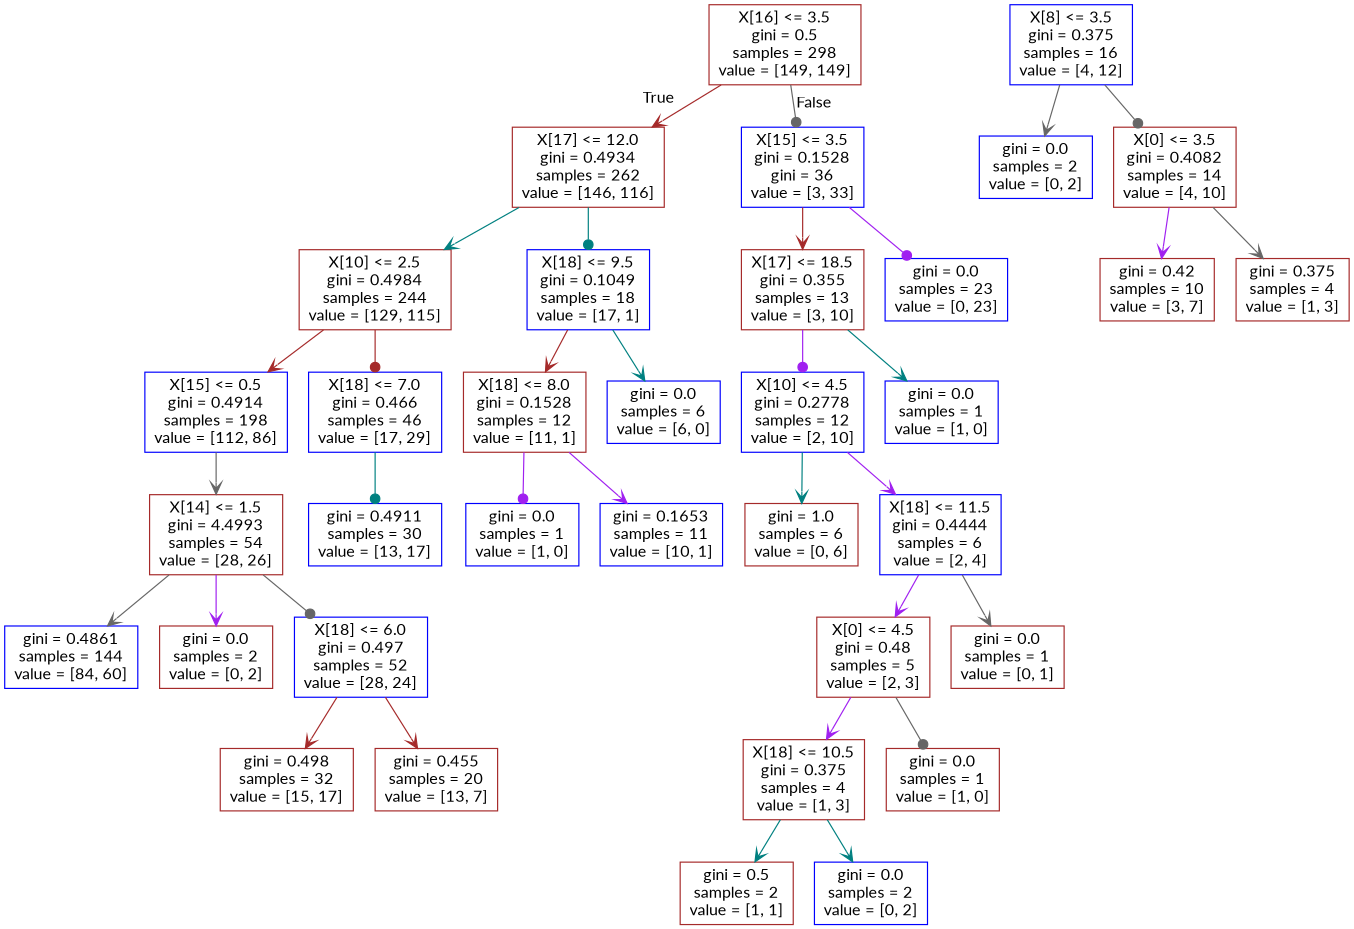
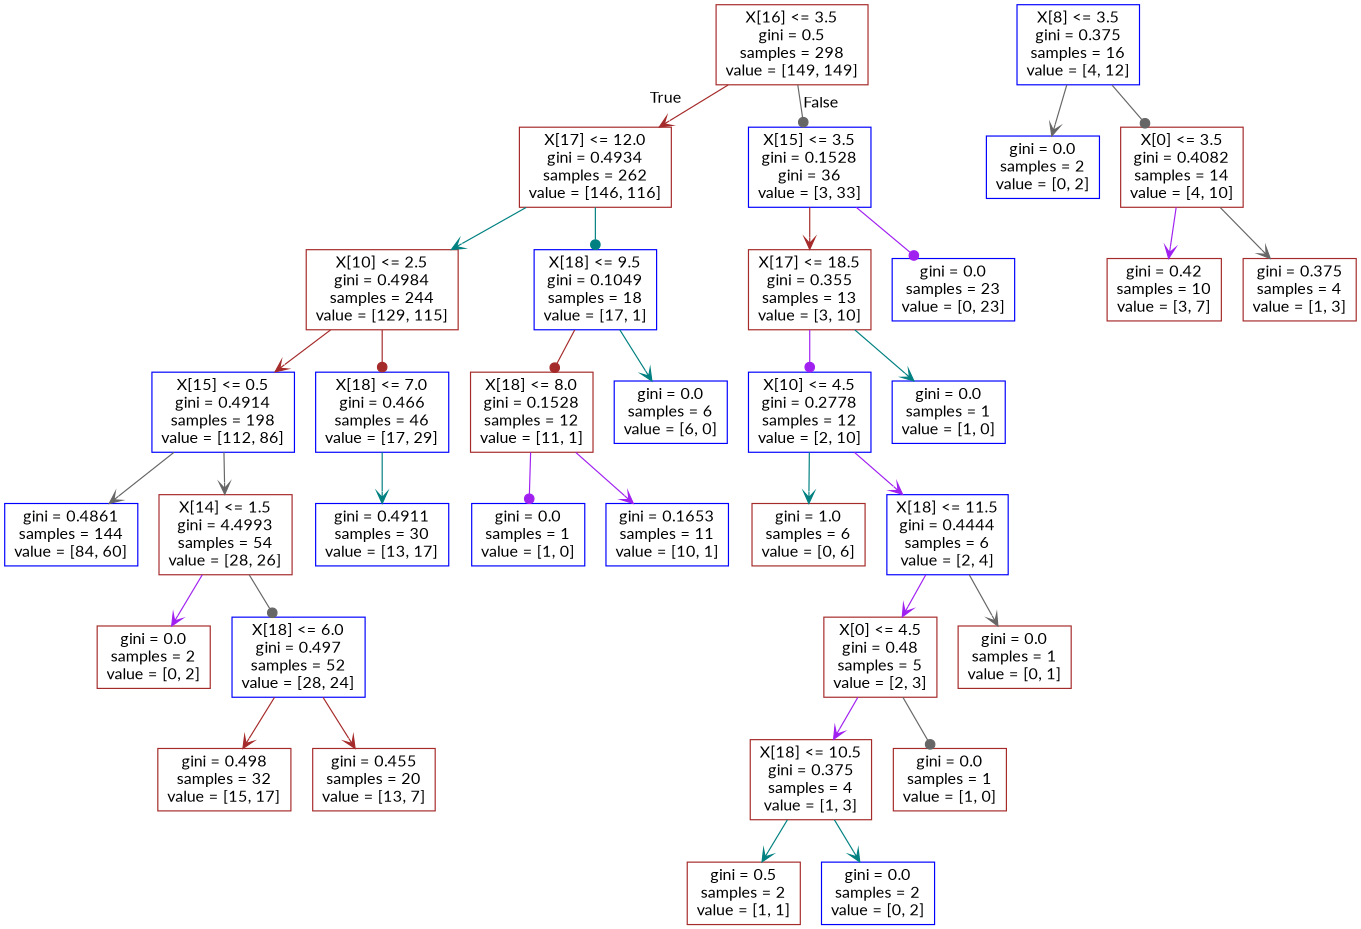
(559, 346) -> (566, 347)
(375, 473) -> (382, 472)
(143, 596) -> (146, 474)
